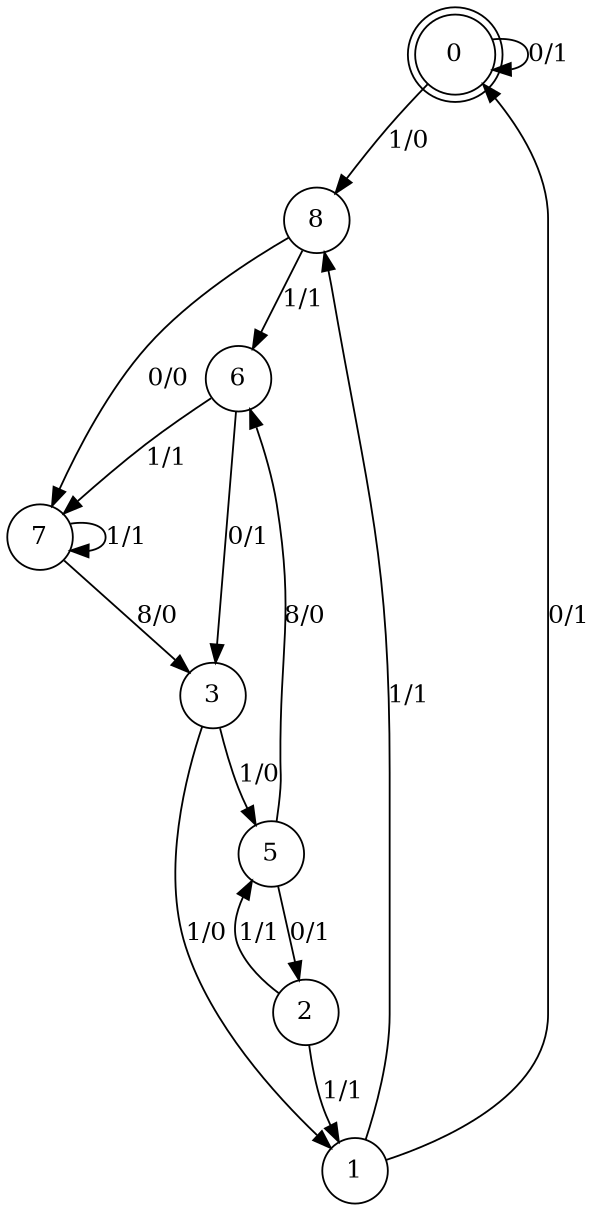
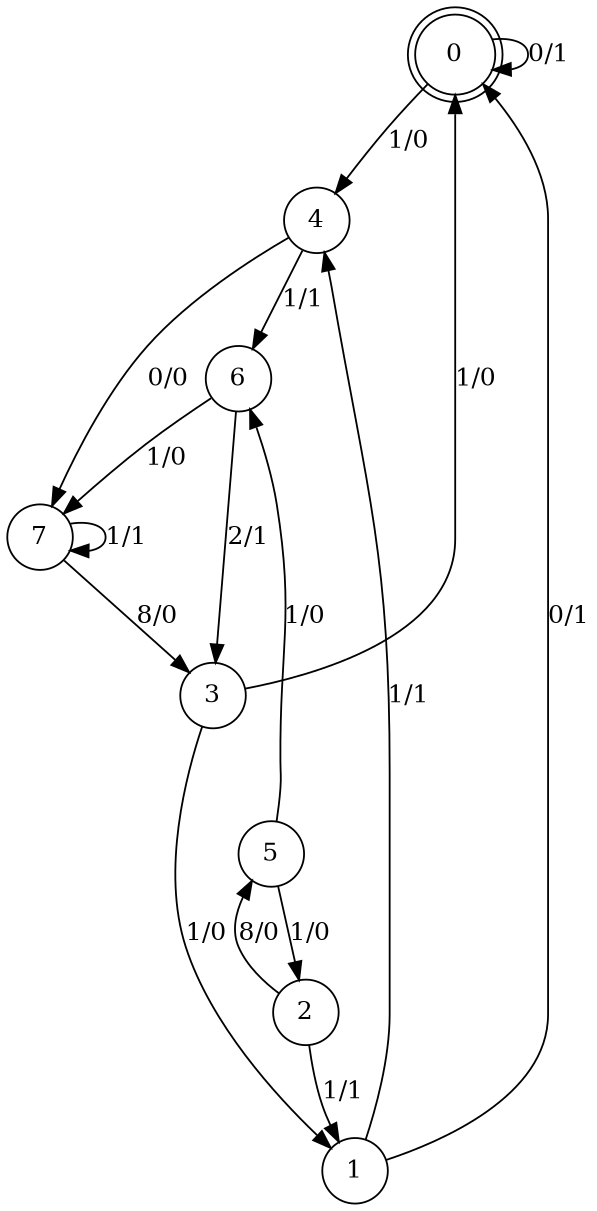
(317, 220) -> (317, 220)
(167, 458) -> (167, 458)
(249, 537) -> (249, 537)
(305, 616) -> (305, 616)
(232, 769) -> (455, 465)
(259, 933) -> (259, 933)
(310, 933) -> (310, 933)
